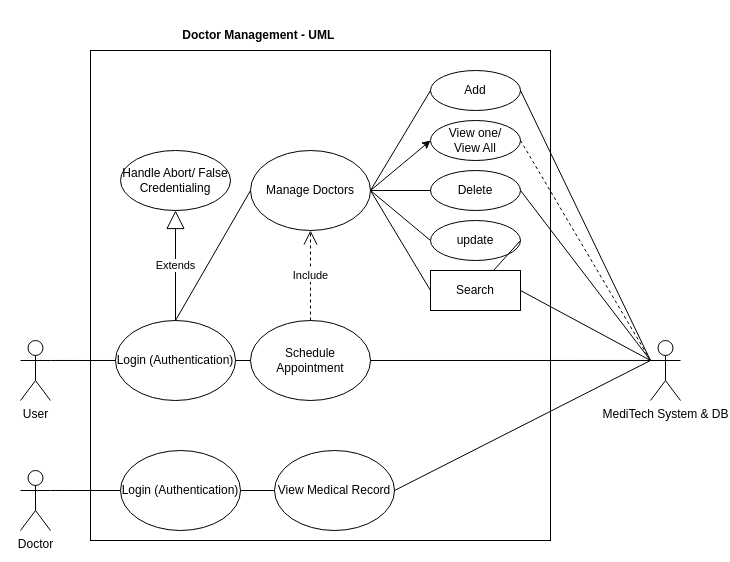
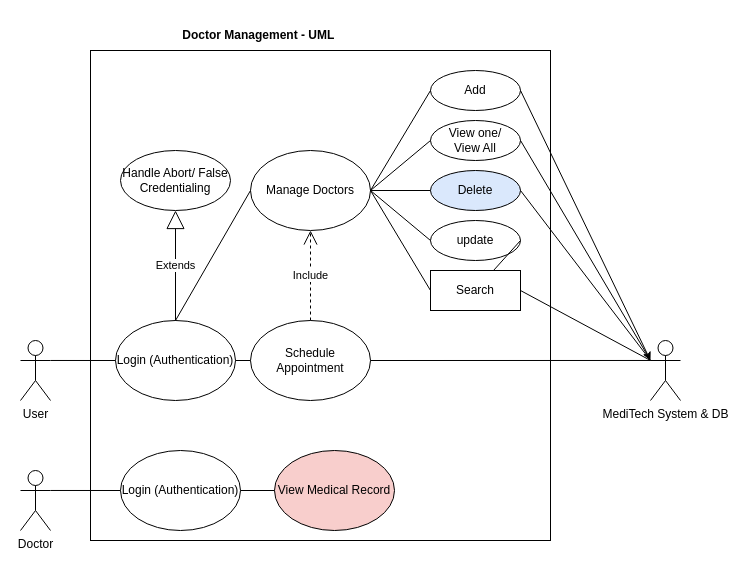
(424, 146) -> (427, 144)
(476, 191) -> (476, 191)
(581, 243) -> (581, 243)
(638, 335) -> (640, 339)
(521, 426) -> none
(335, 491) -> (335, 491)
